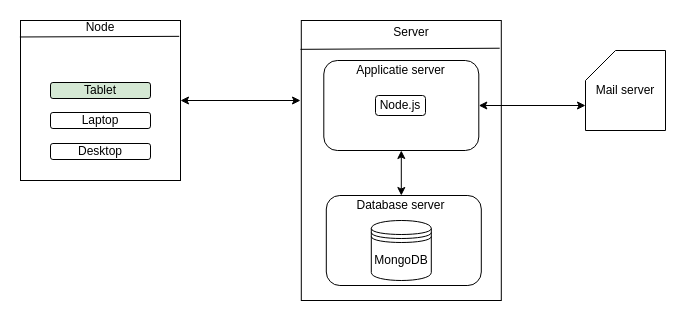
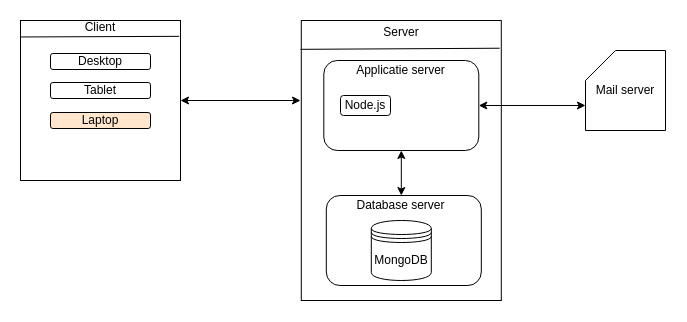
(101, 28) -> (101, 28)
(411, 33) -> (401, 33)
(101, 91) -> (101, 91)
(401, 106) -> (366, 106)
(101, 121) -> (101, 121)
(101, 152) -> (101, 62)
